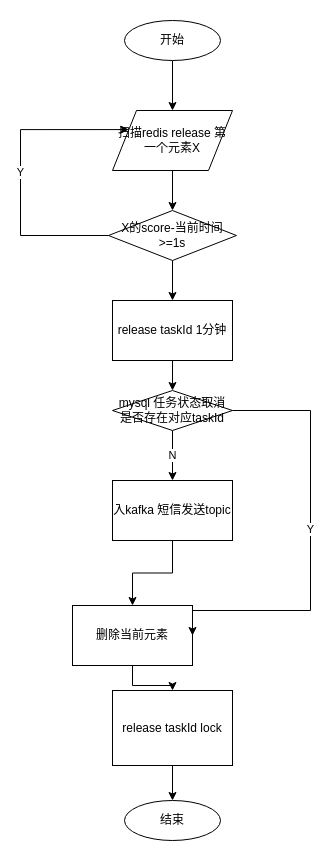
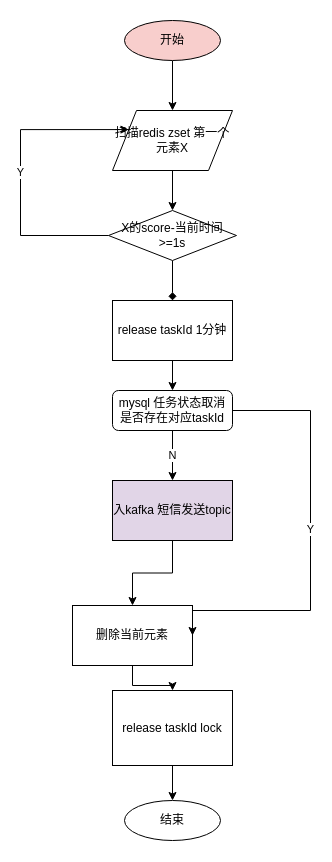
(173, 41) -> (173, 41)
(173, 141) -> (173, 141)
(173, 292) -> (173, 292)
(173, 411) -> (173, 411)
(173, 511) -> (173, 511)
